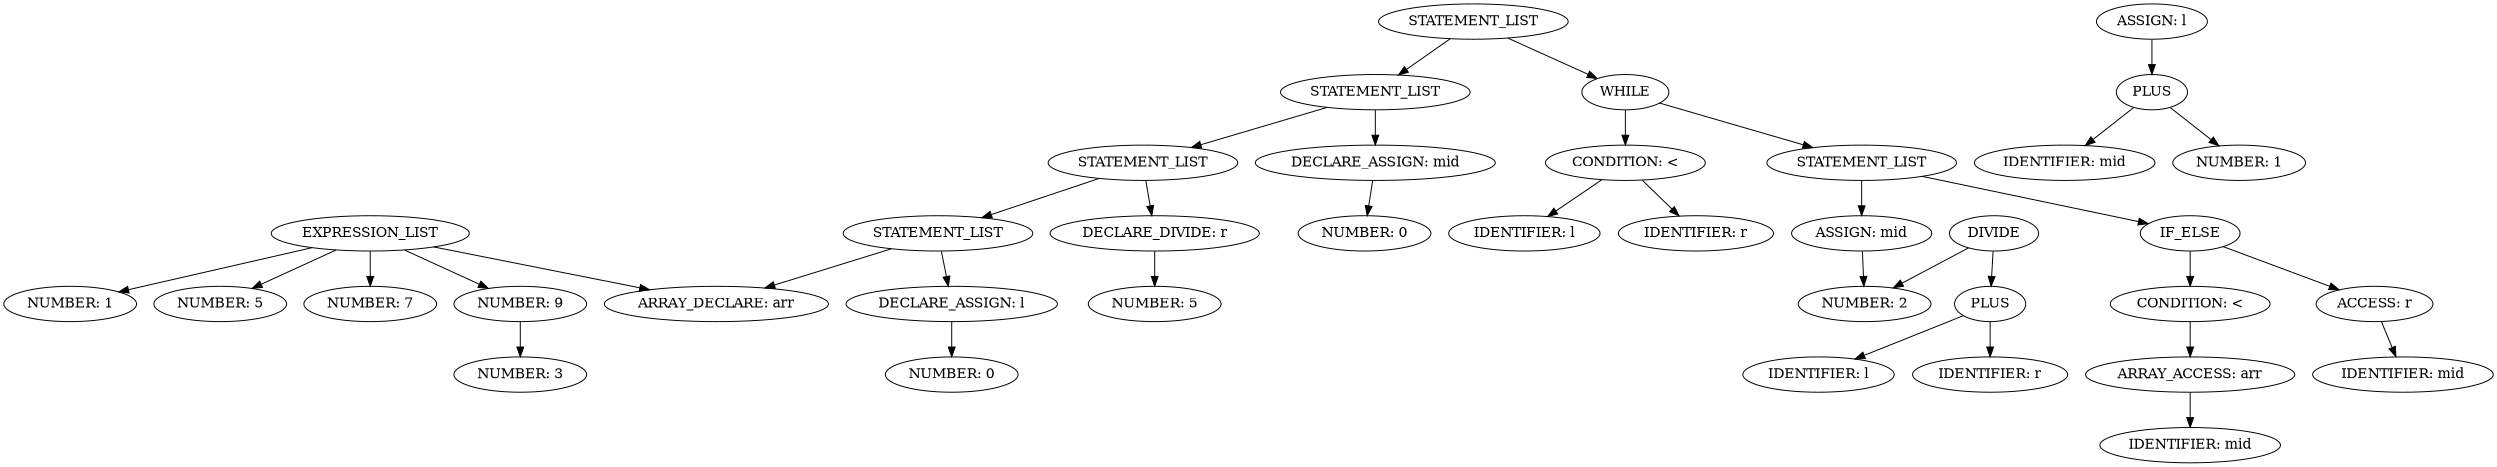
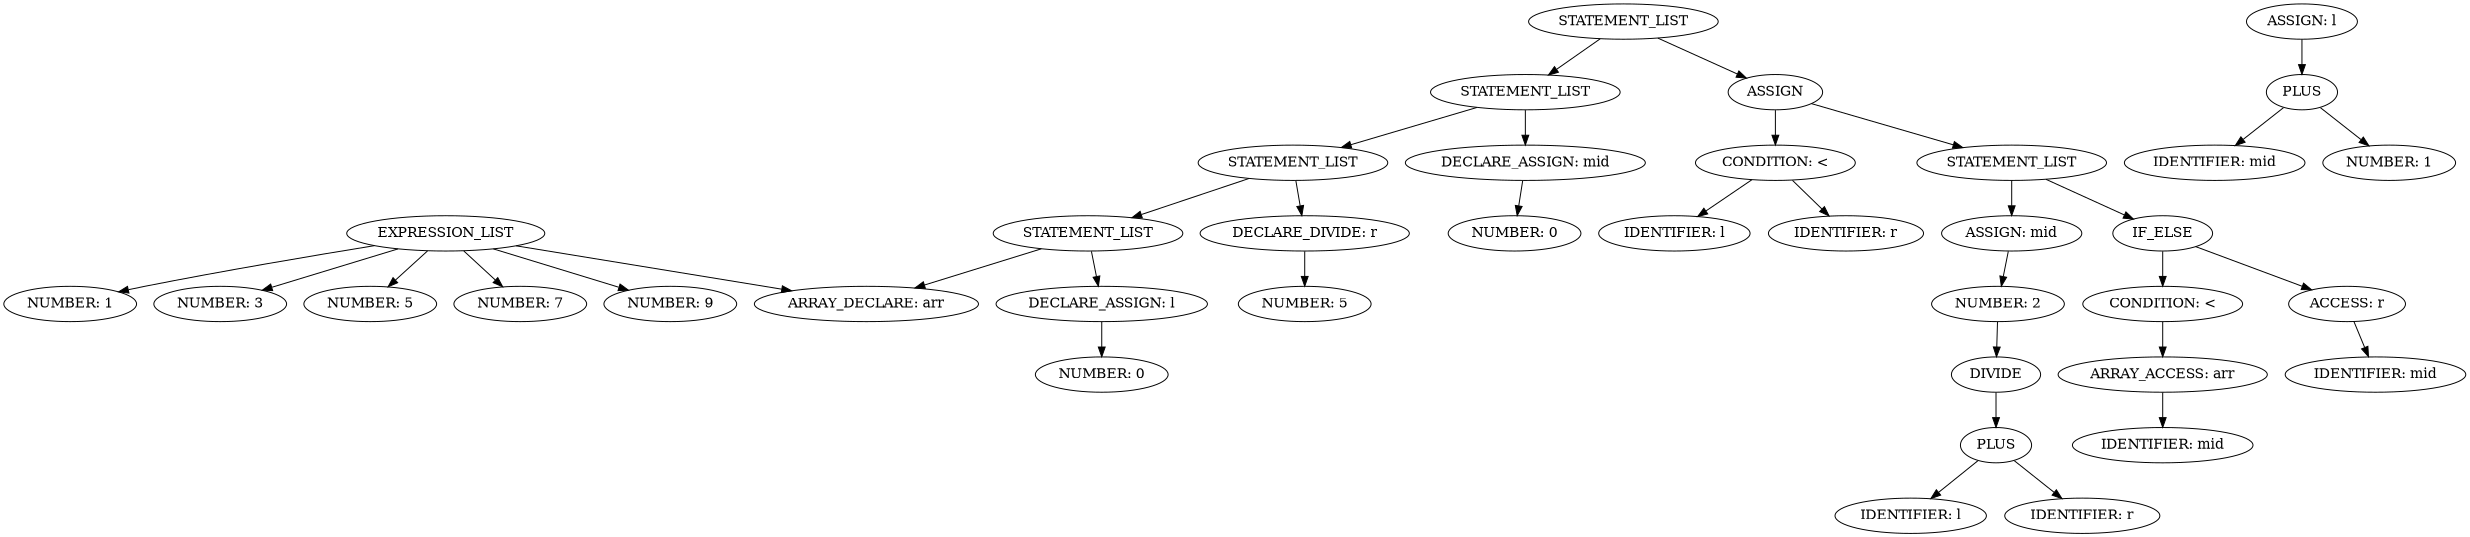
(1625, 92) -> (1775, 92)
(1935, 266) -> (1997, 334)
(520, 334) -> (335, 268)
